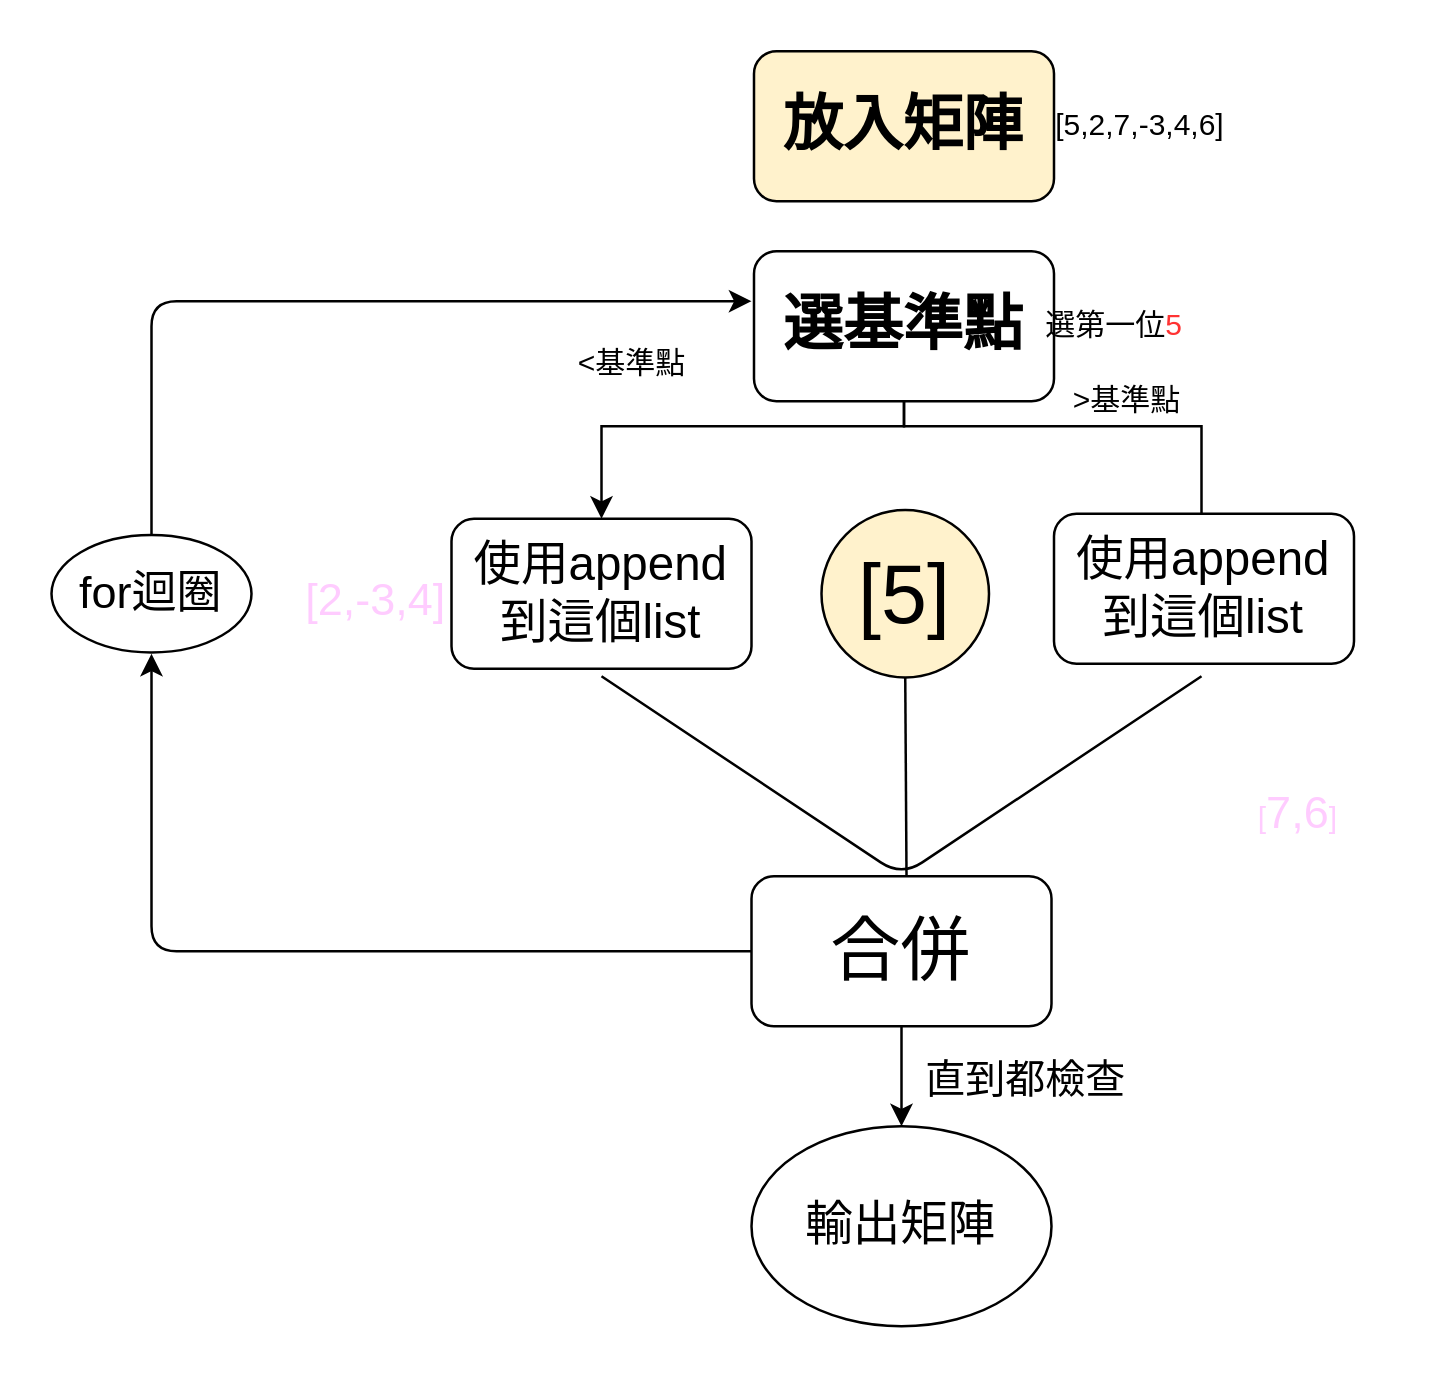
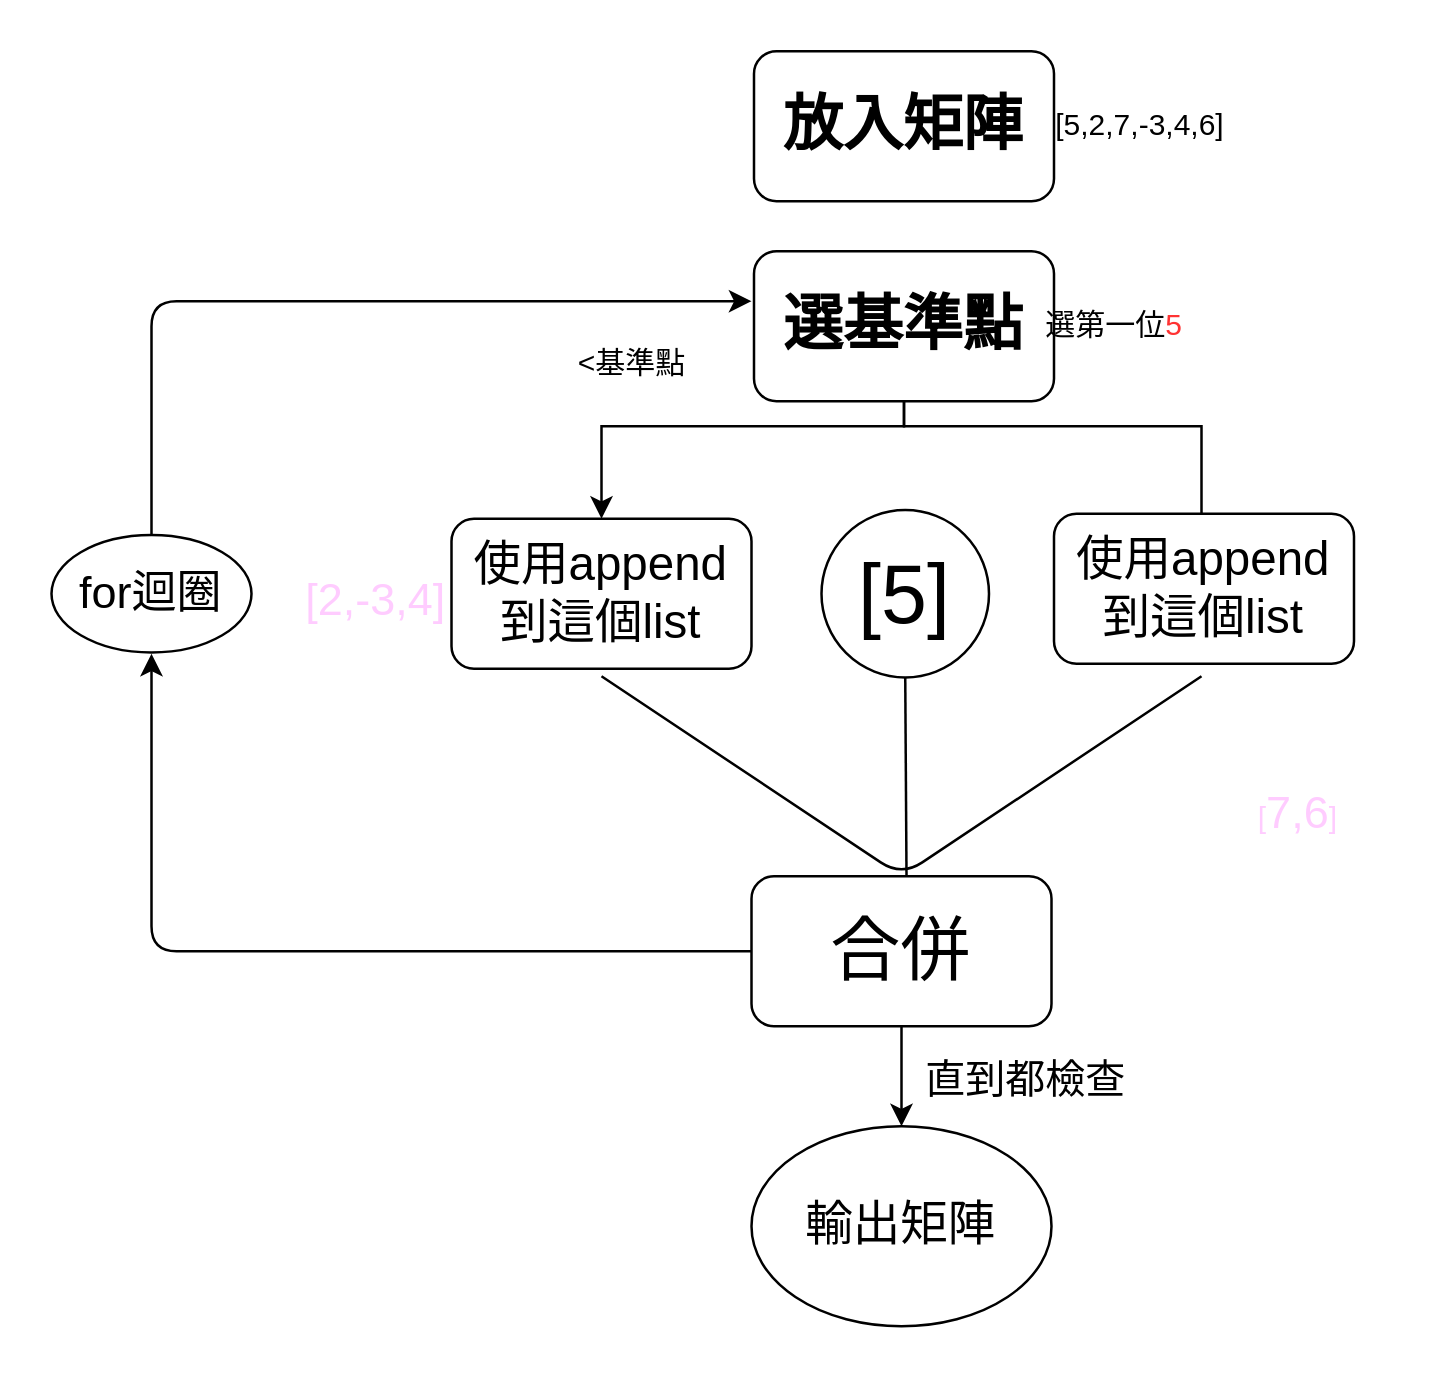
(904, 126) -> (904, 126)
(1144, 401) -> none
(905, 594) -> (905, 594)
